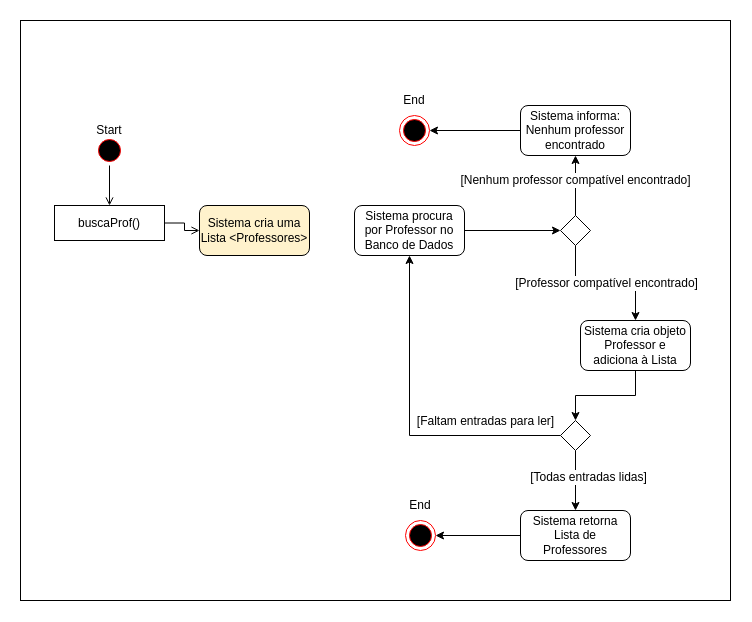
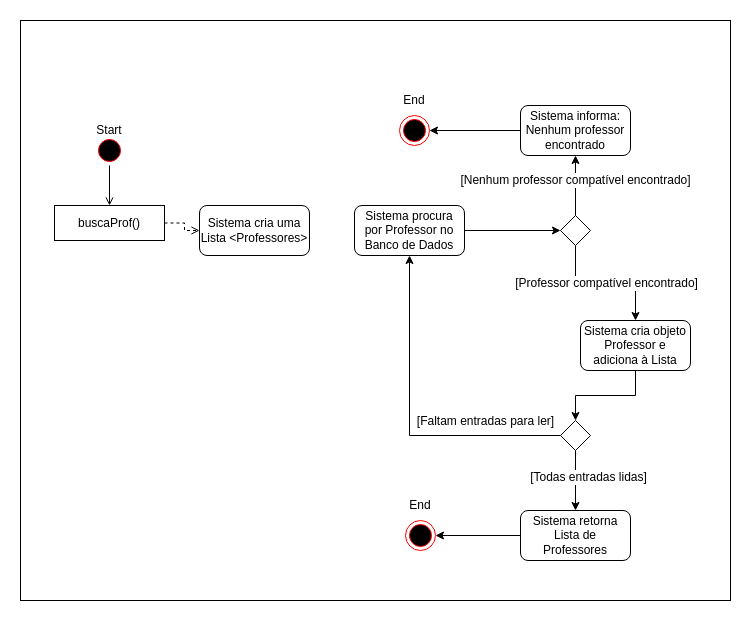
(185, 223) -> (185, 223)
(255, 231) -> (255, 231)
